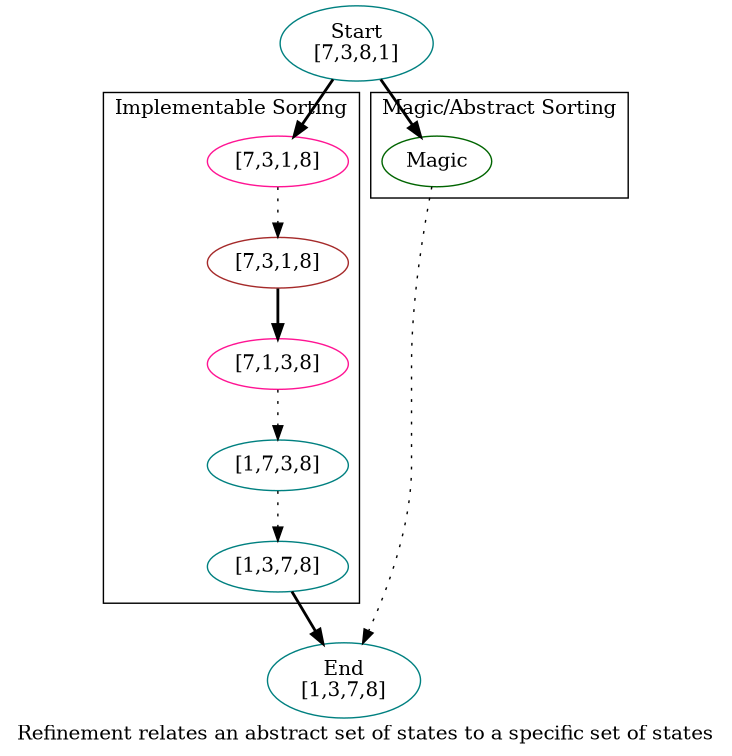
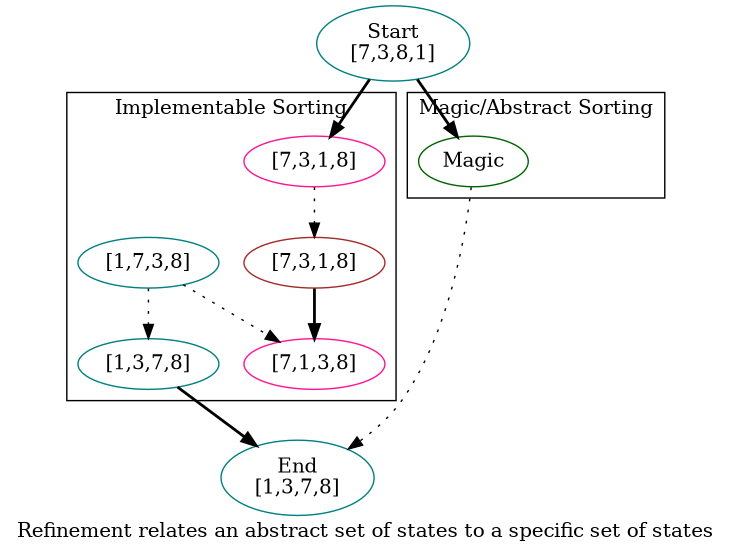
(278, 408) -> (225, 310)
